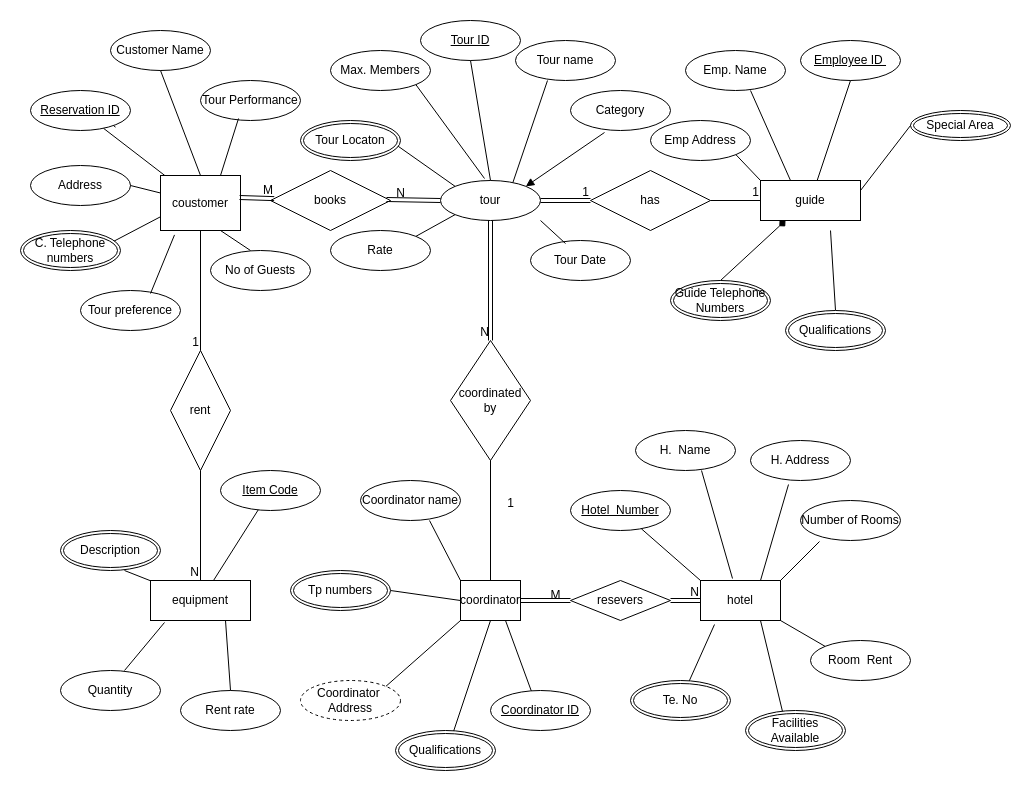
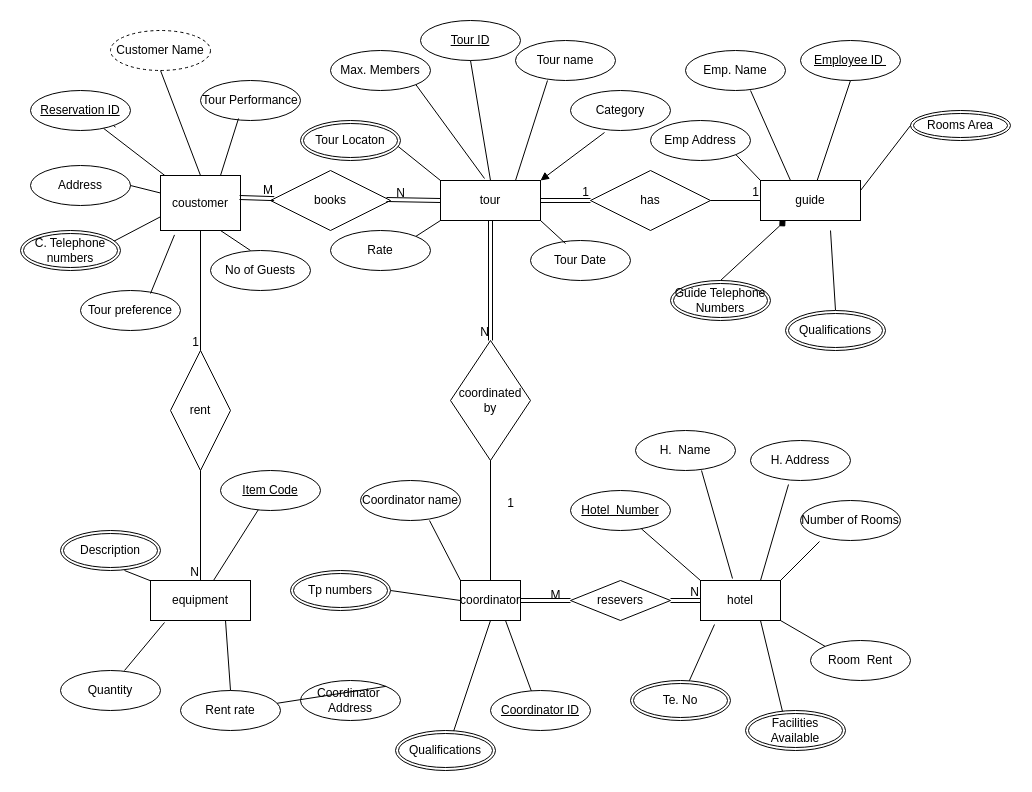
(161, 51) -> (161, 51)
(961, 126) -> (961, 126)
(491, 201) -> (491, 201)
(423, 654) -> (331, 695)
(351, 701) -> (351, 701)
